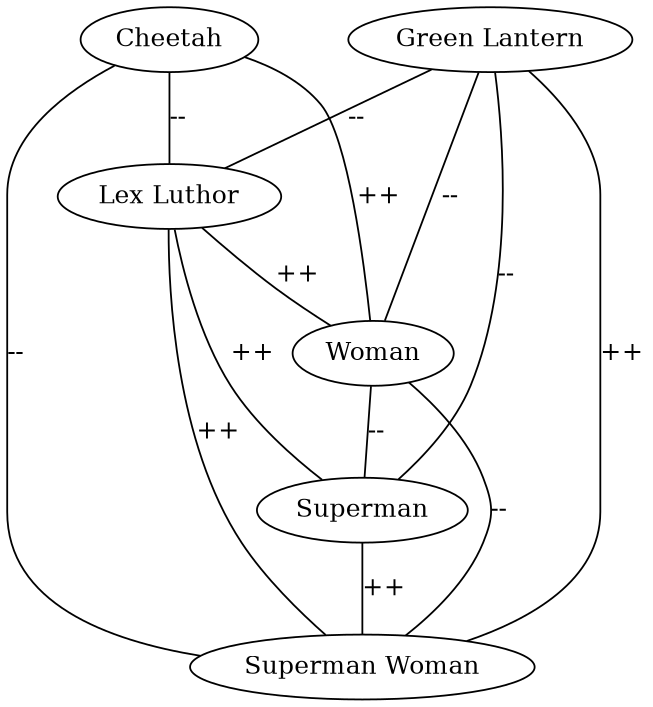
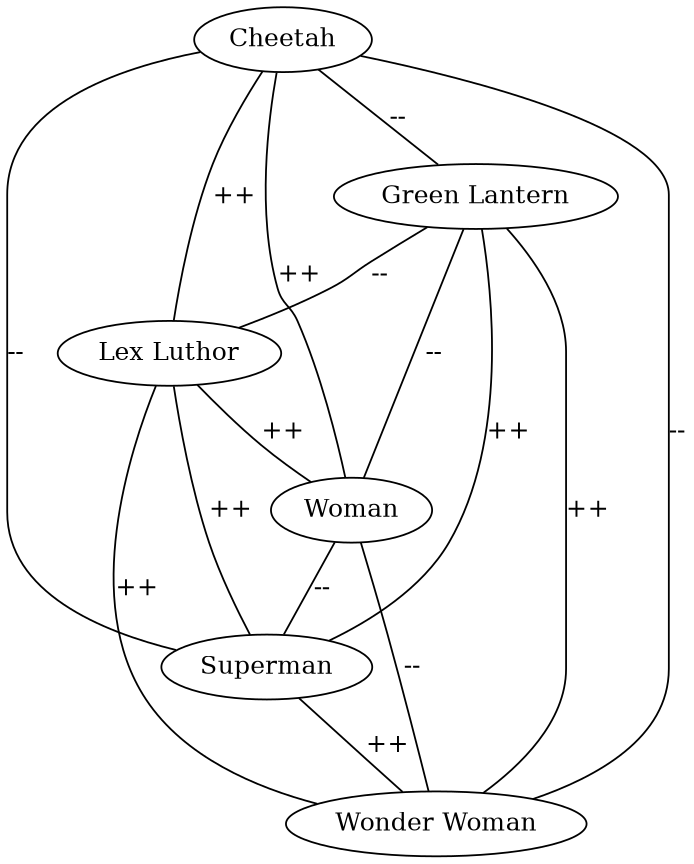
none -> (378, 117)
(178, 118) -> (235, 197)
(507, 275) -> (509, 432)
none -> (7, 341)
(362, 667) -> (436, 824)
